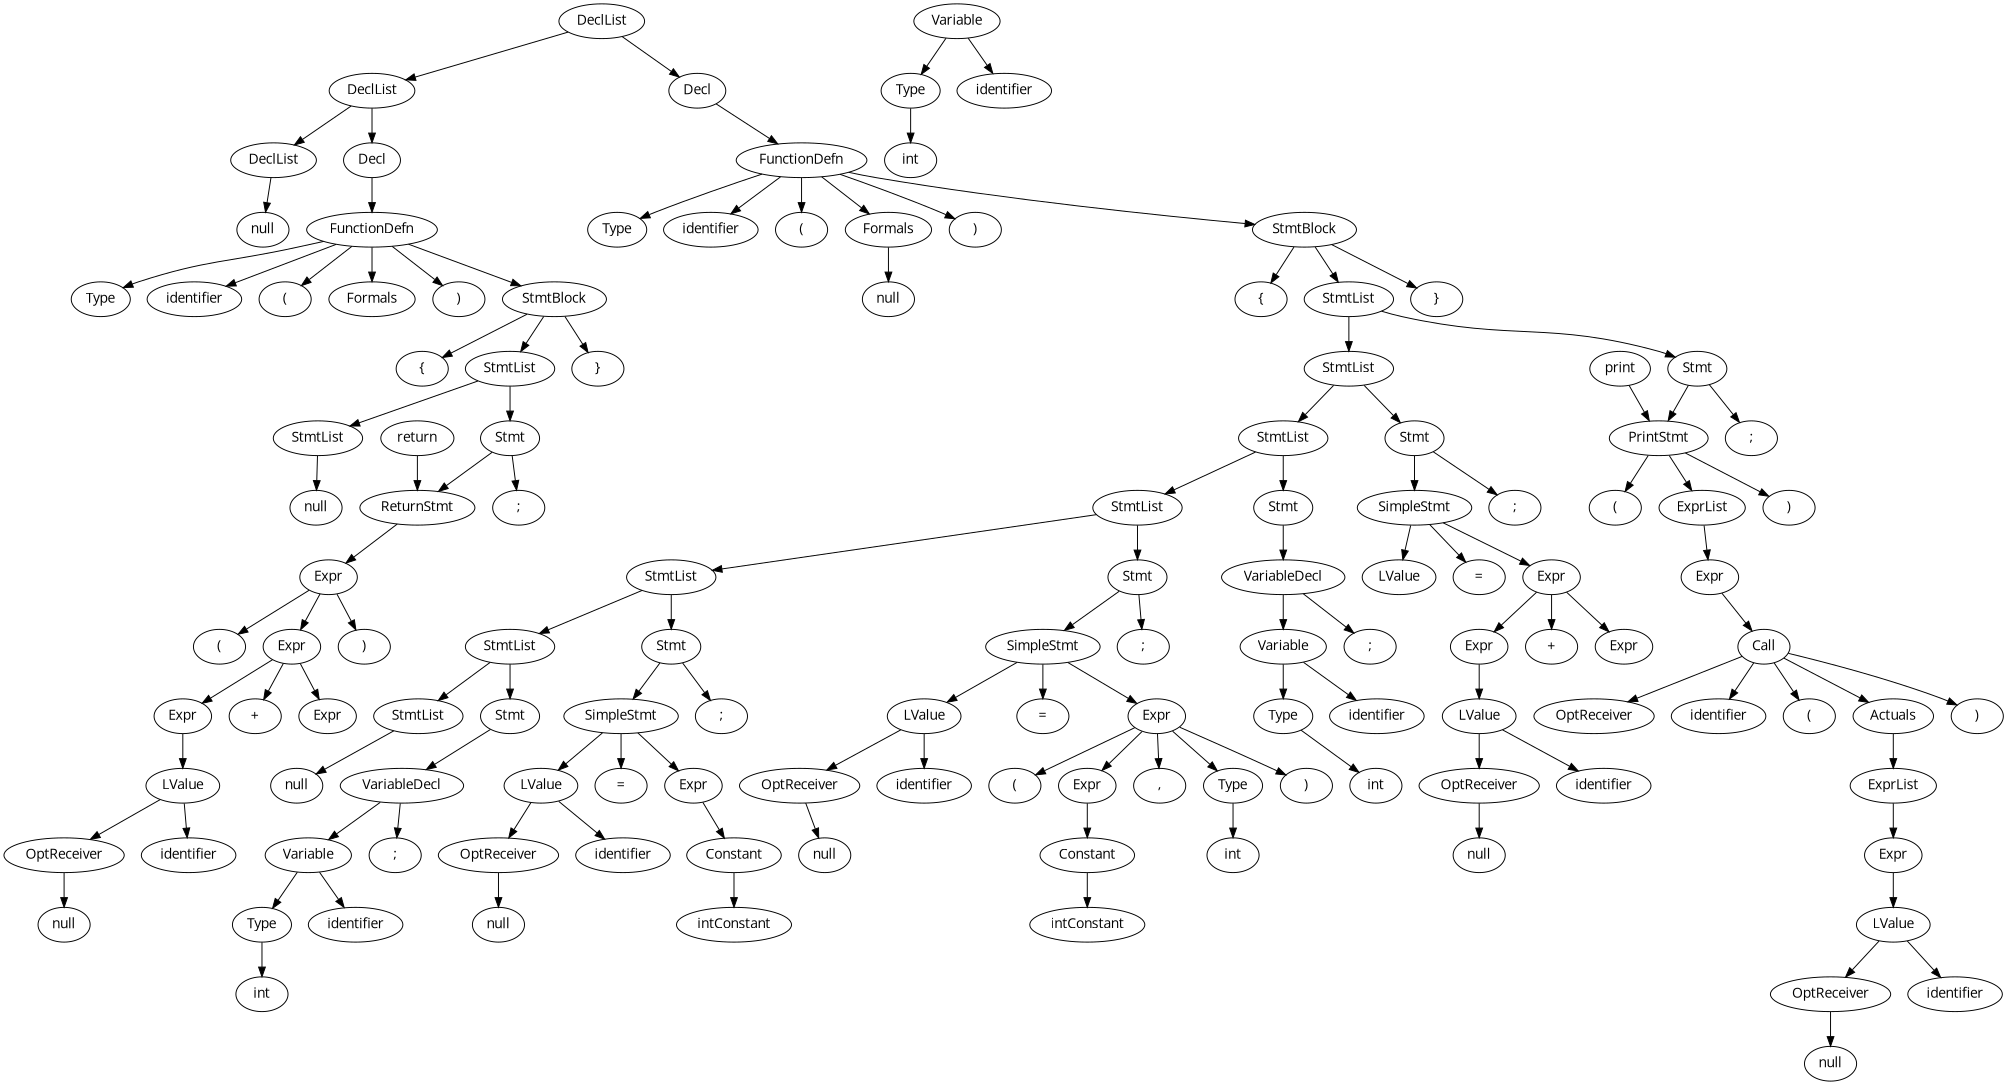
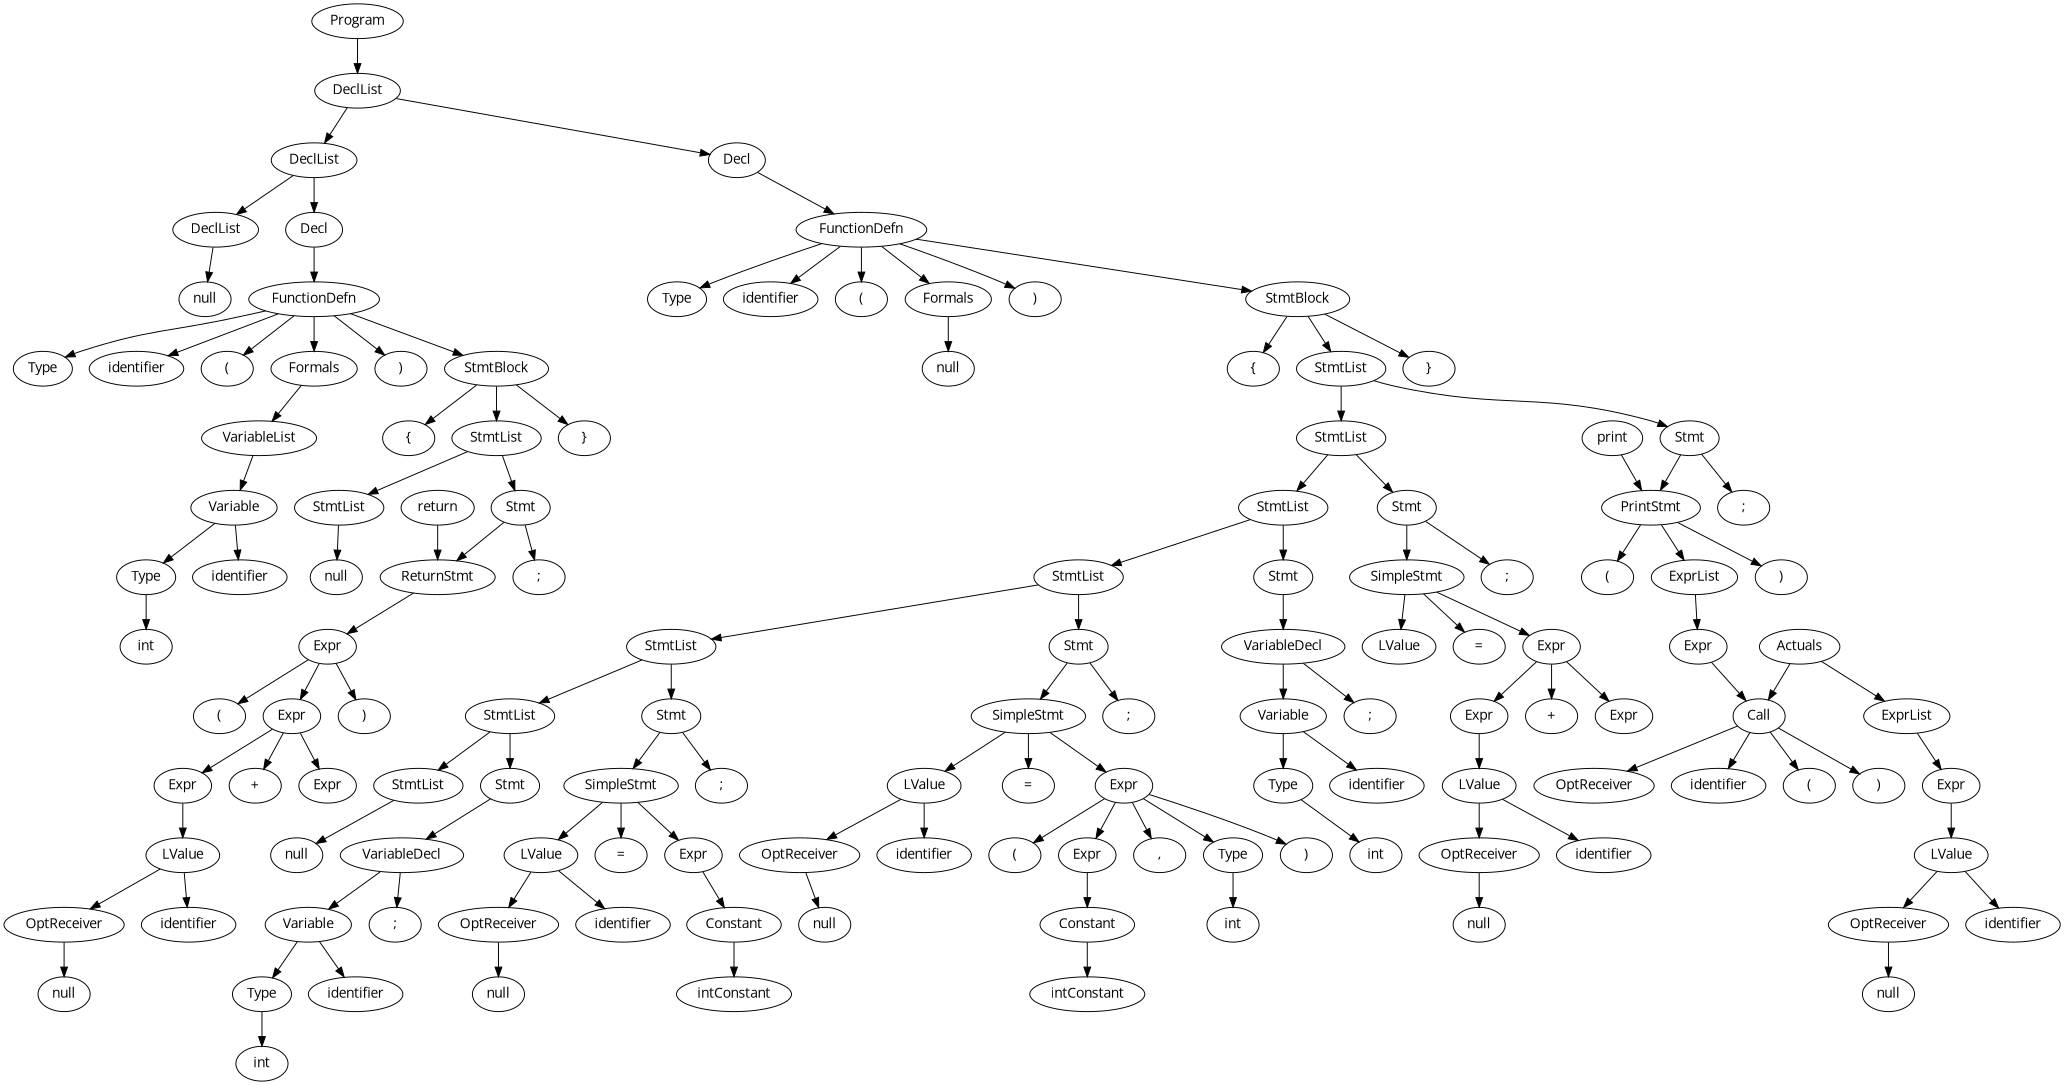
none -> (358, 21)
none -> (259, 438)
(1822, 678) -> (1782, 678)
